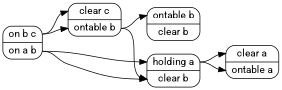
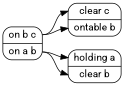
(173, 24) -> none
(134, 50) -> none
(252, 62) -> none
